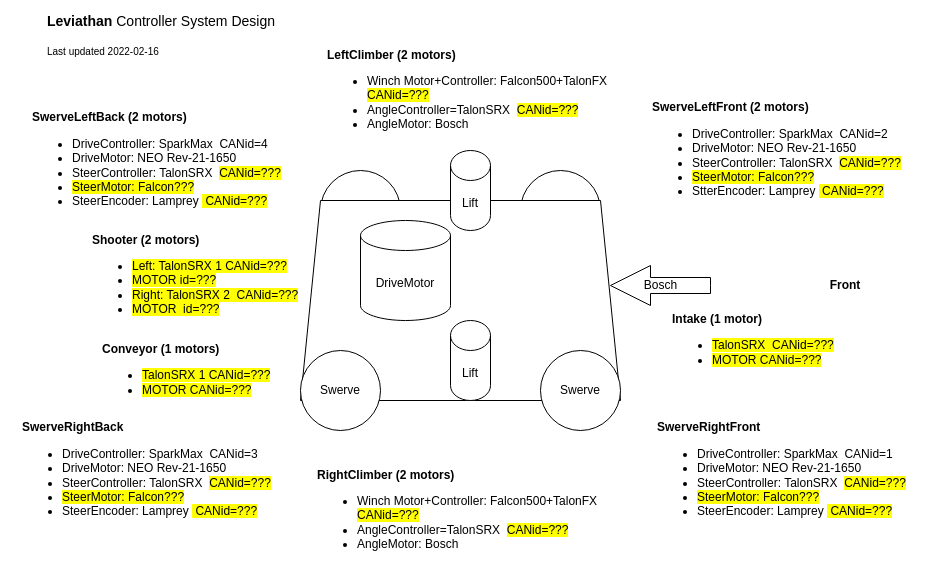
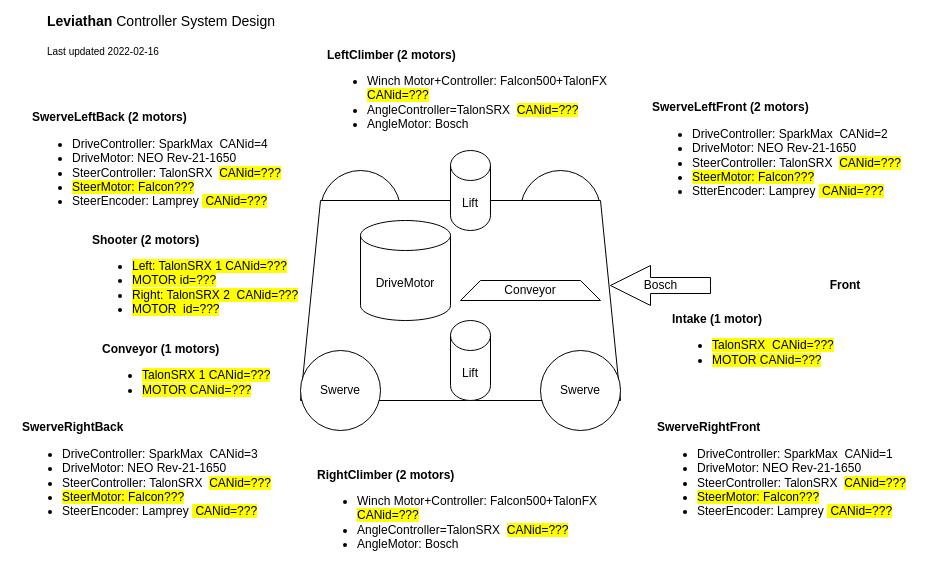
none -> (531, 291)
